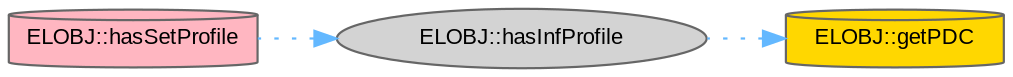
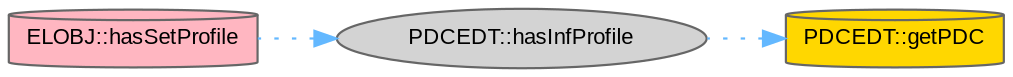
(522, 39) -> (522, 39)
(895, 39) -> (895, 39)
